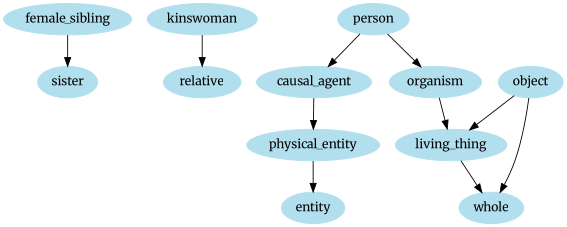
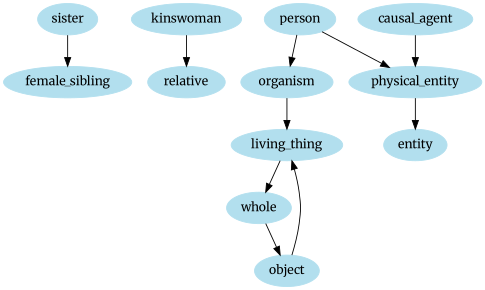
(68, 46) -> (68, 46)
(347, 47) -> (352, 48)
(520, 142) -> (271, 235)
